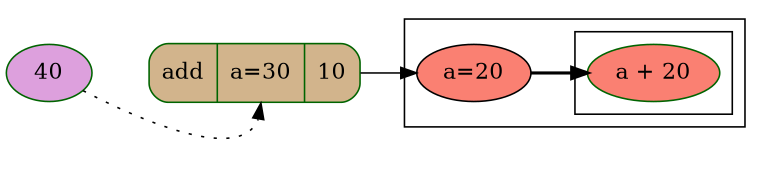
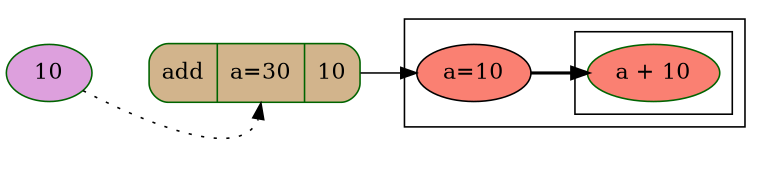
(49, 73) -> (49, 73)
(474, 73) -> (474, 73)
(654, 73) -> (654, 73)
